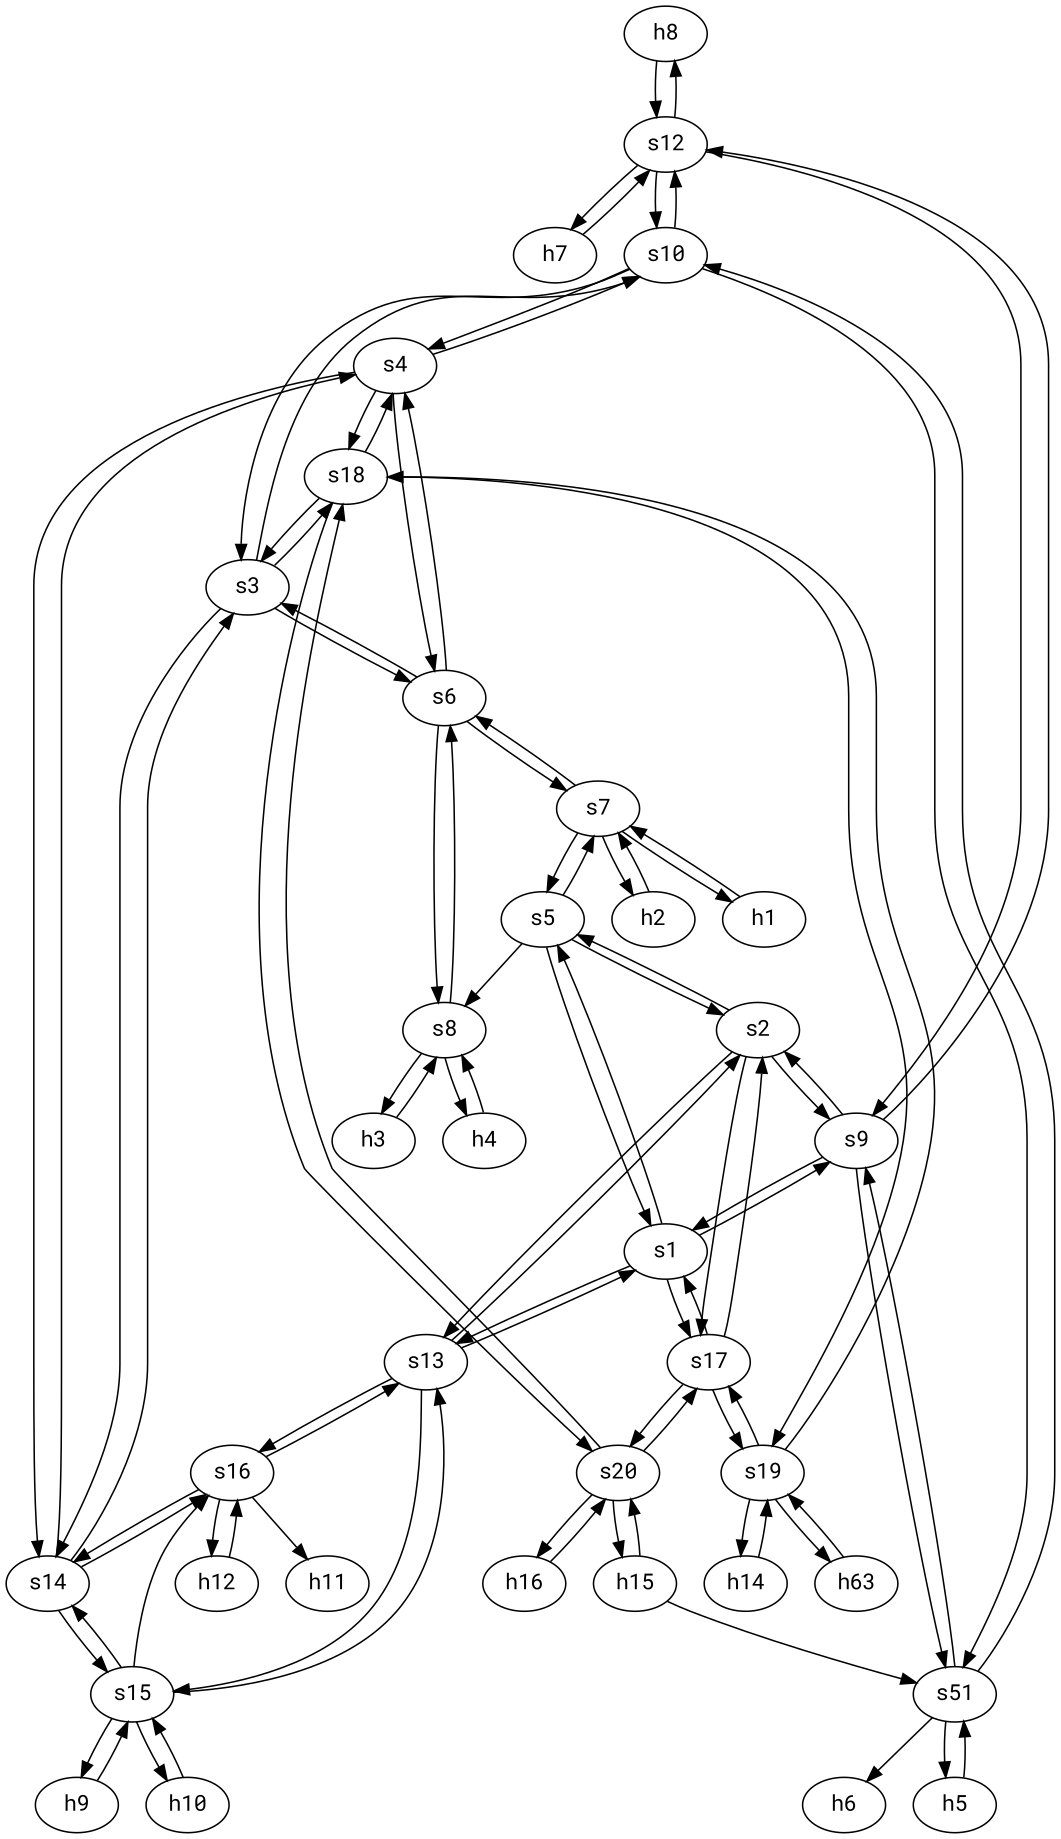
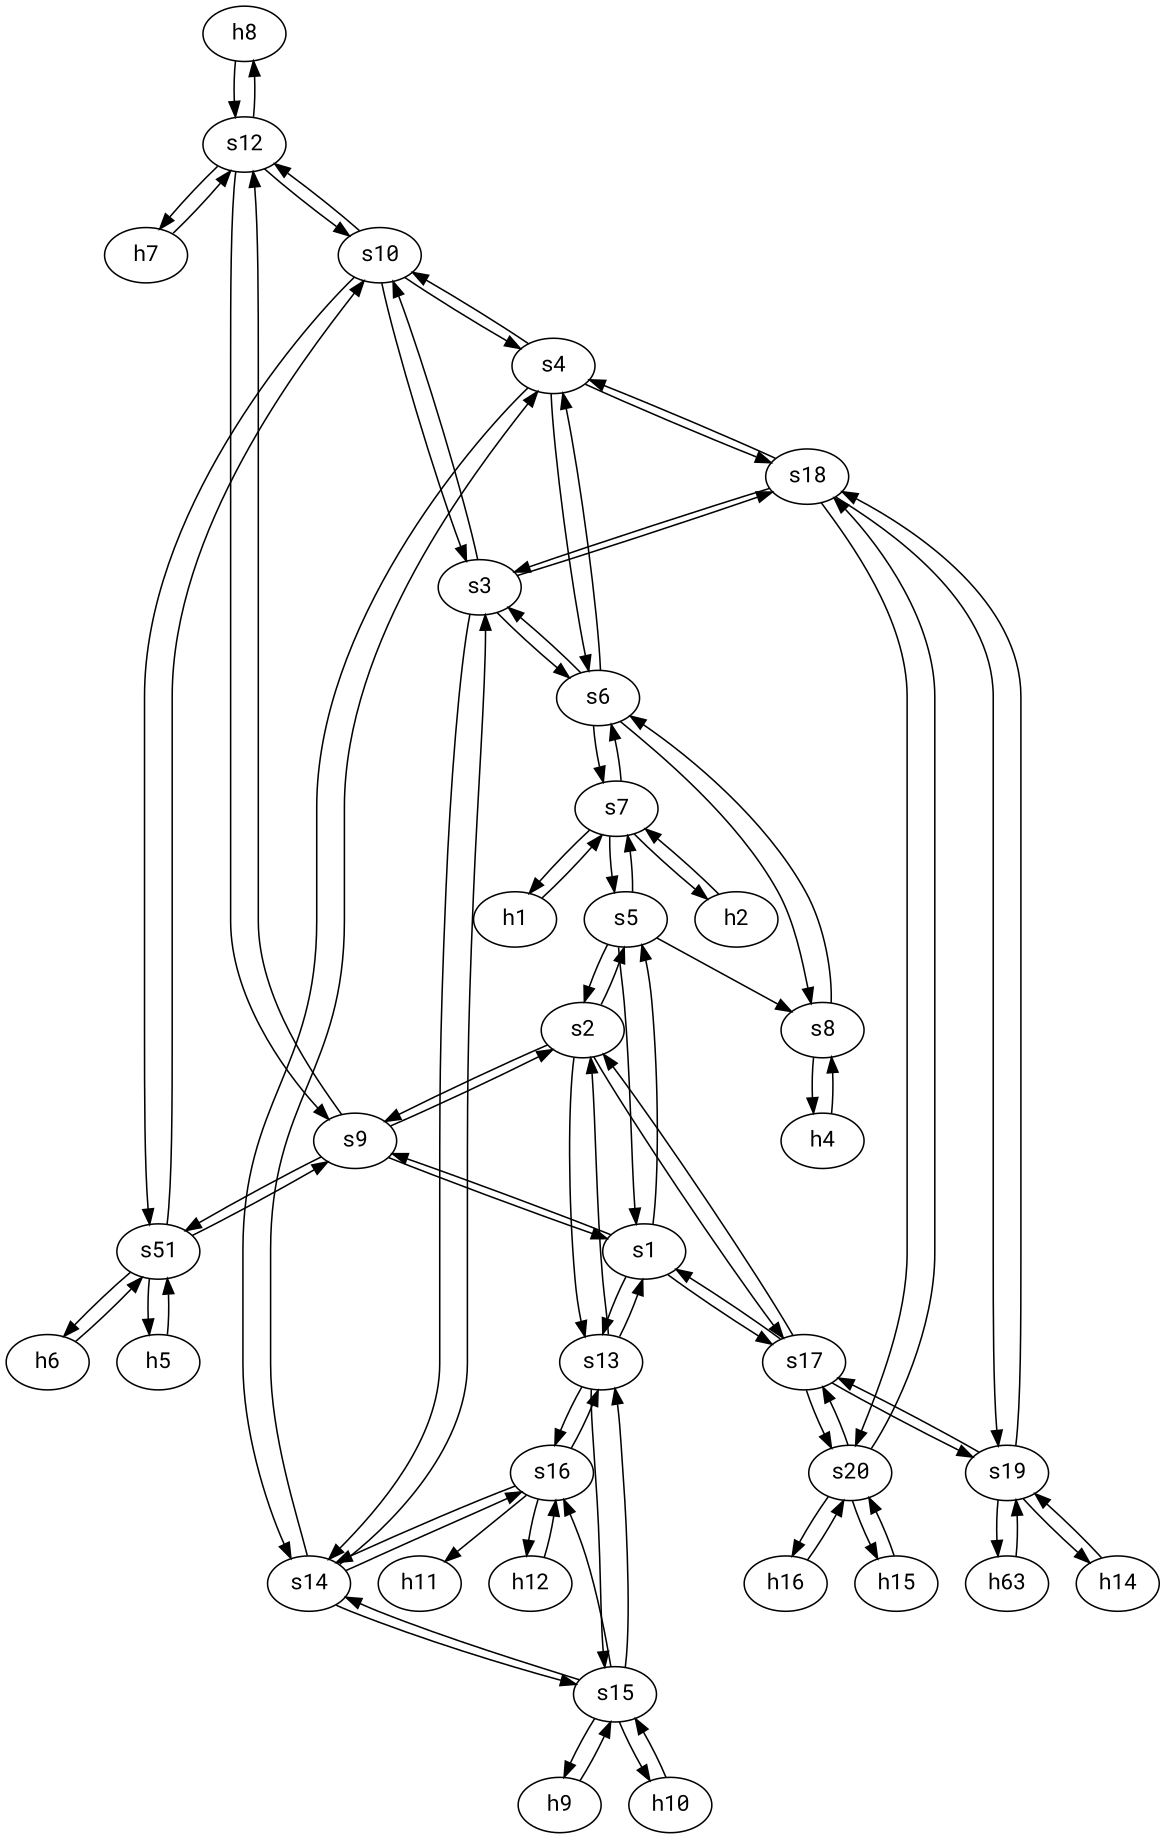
(374, 1141) -> none
(783, 1644) -> (104, 1316)
